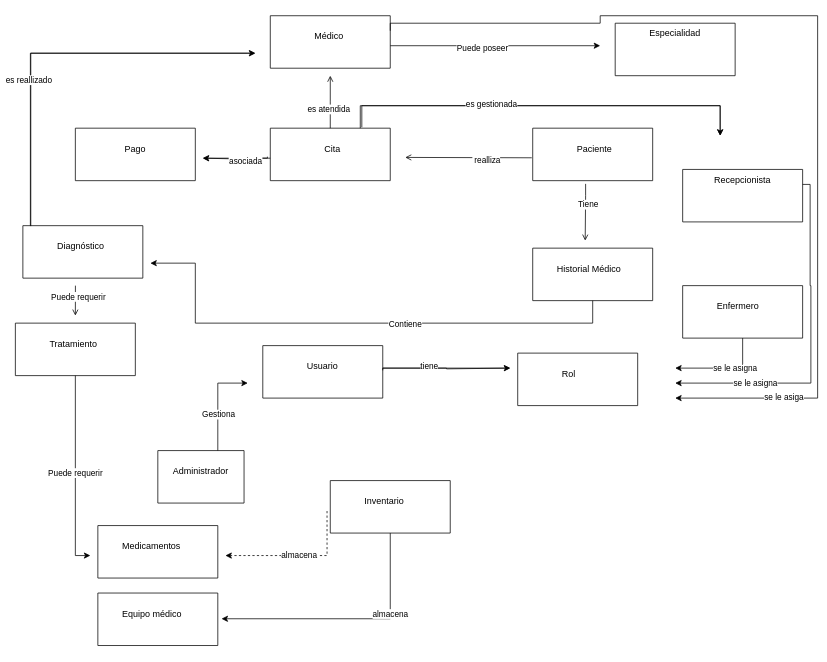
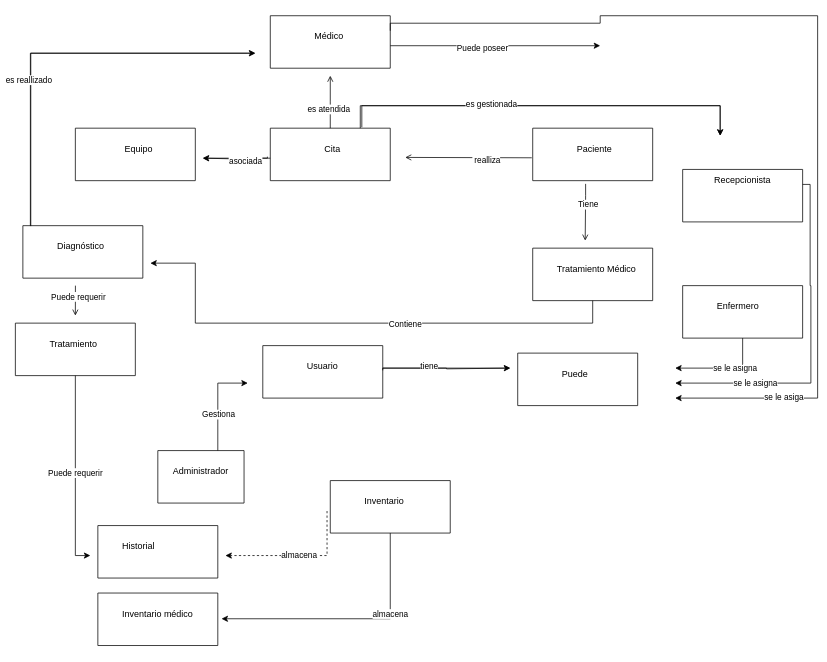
(675, 49) -> none
(90, 149) -> (93, 149)
(571, 269) -> (579, 269)
(528, 374) -> (535, 374)
(131, 546) -> (121, 546)
(131, 614) -> (141, 614)
